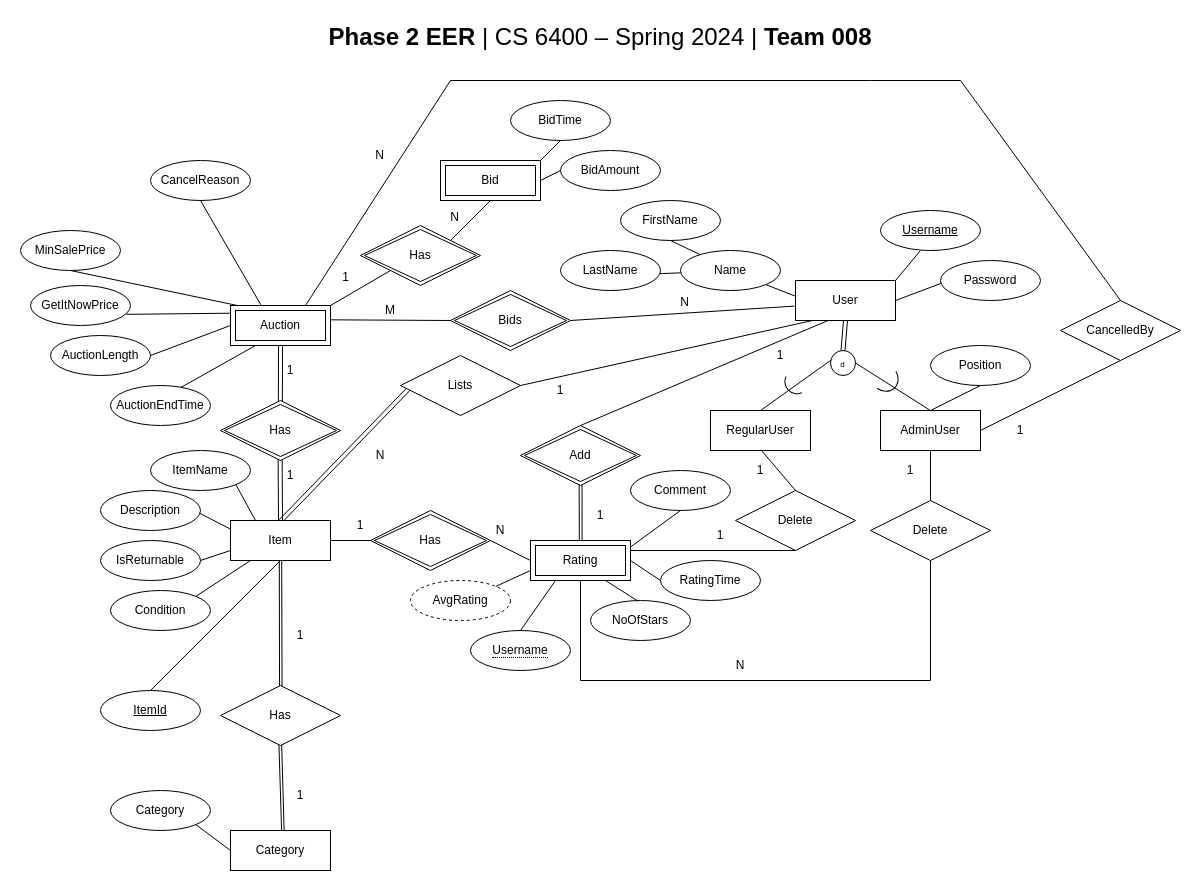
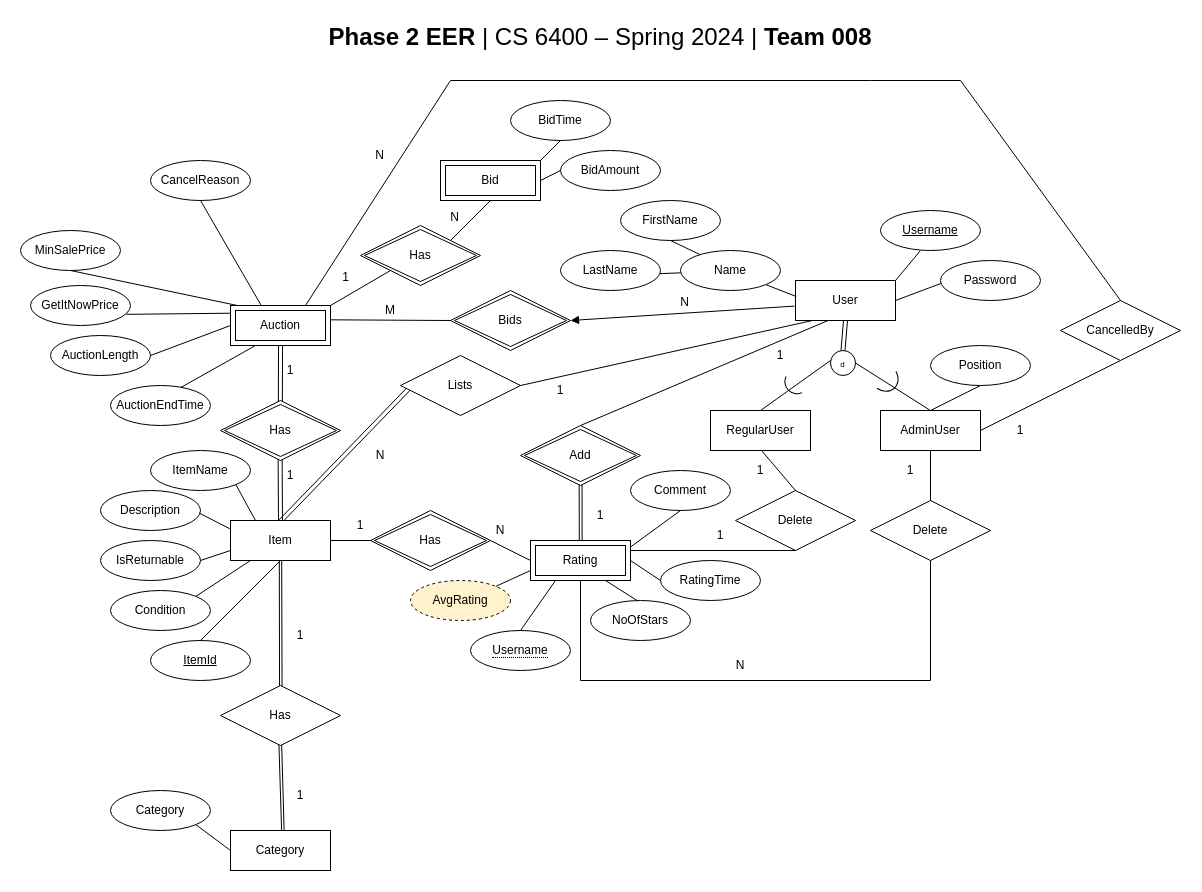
(576, 320) -> (580, 320)
(461, 601) -> (461, 601)
(151, 711) -> (201, 661)
